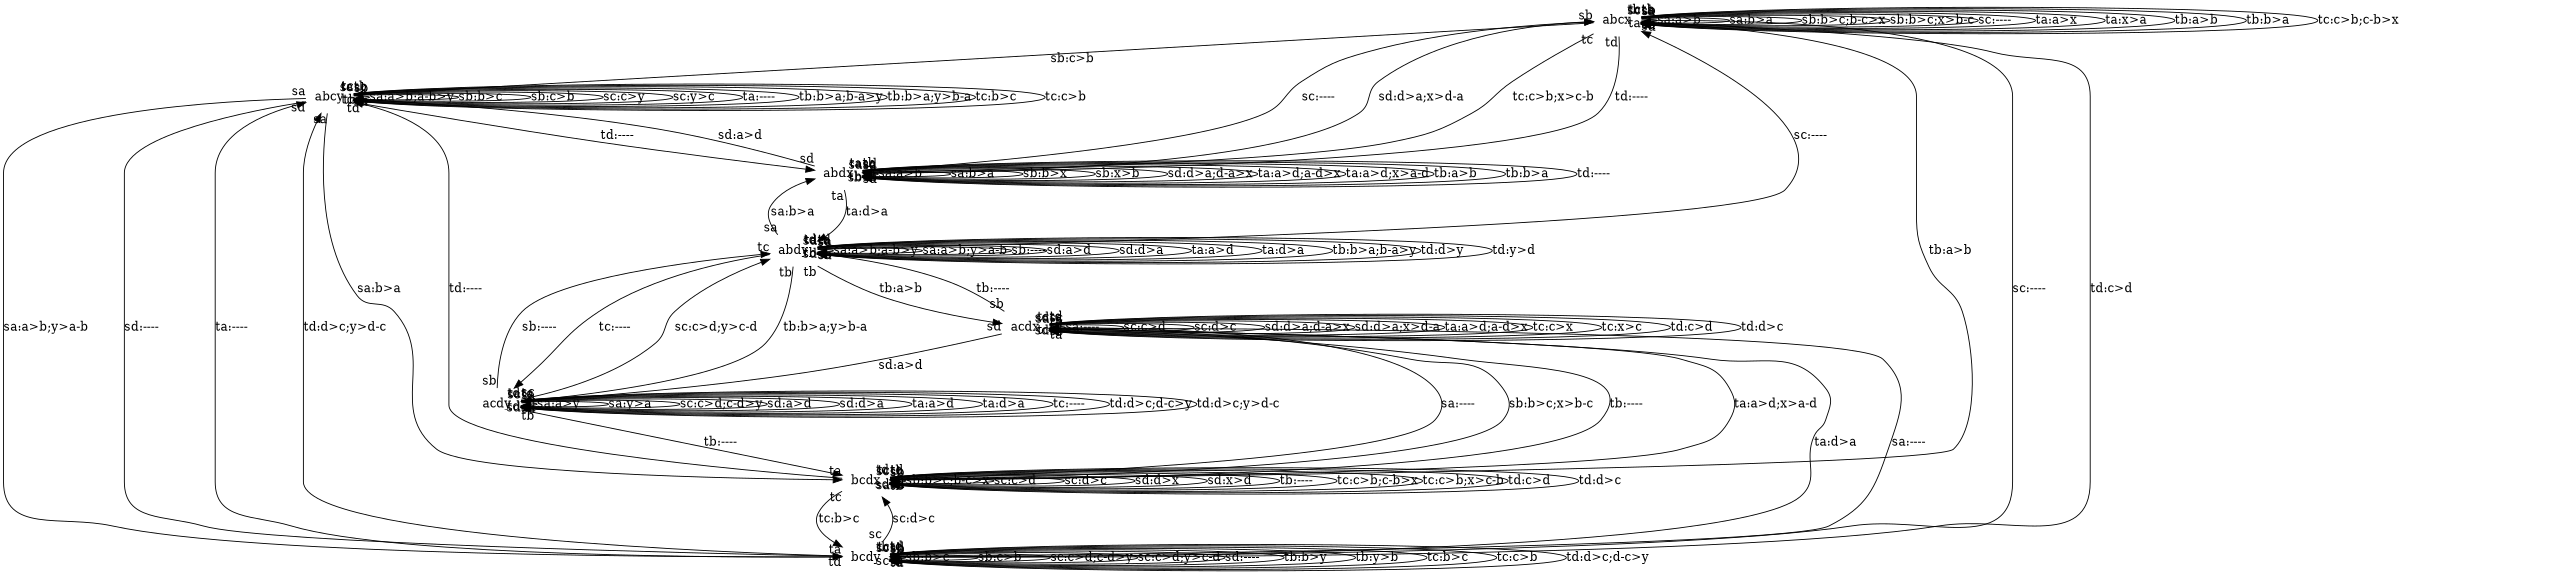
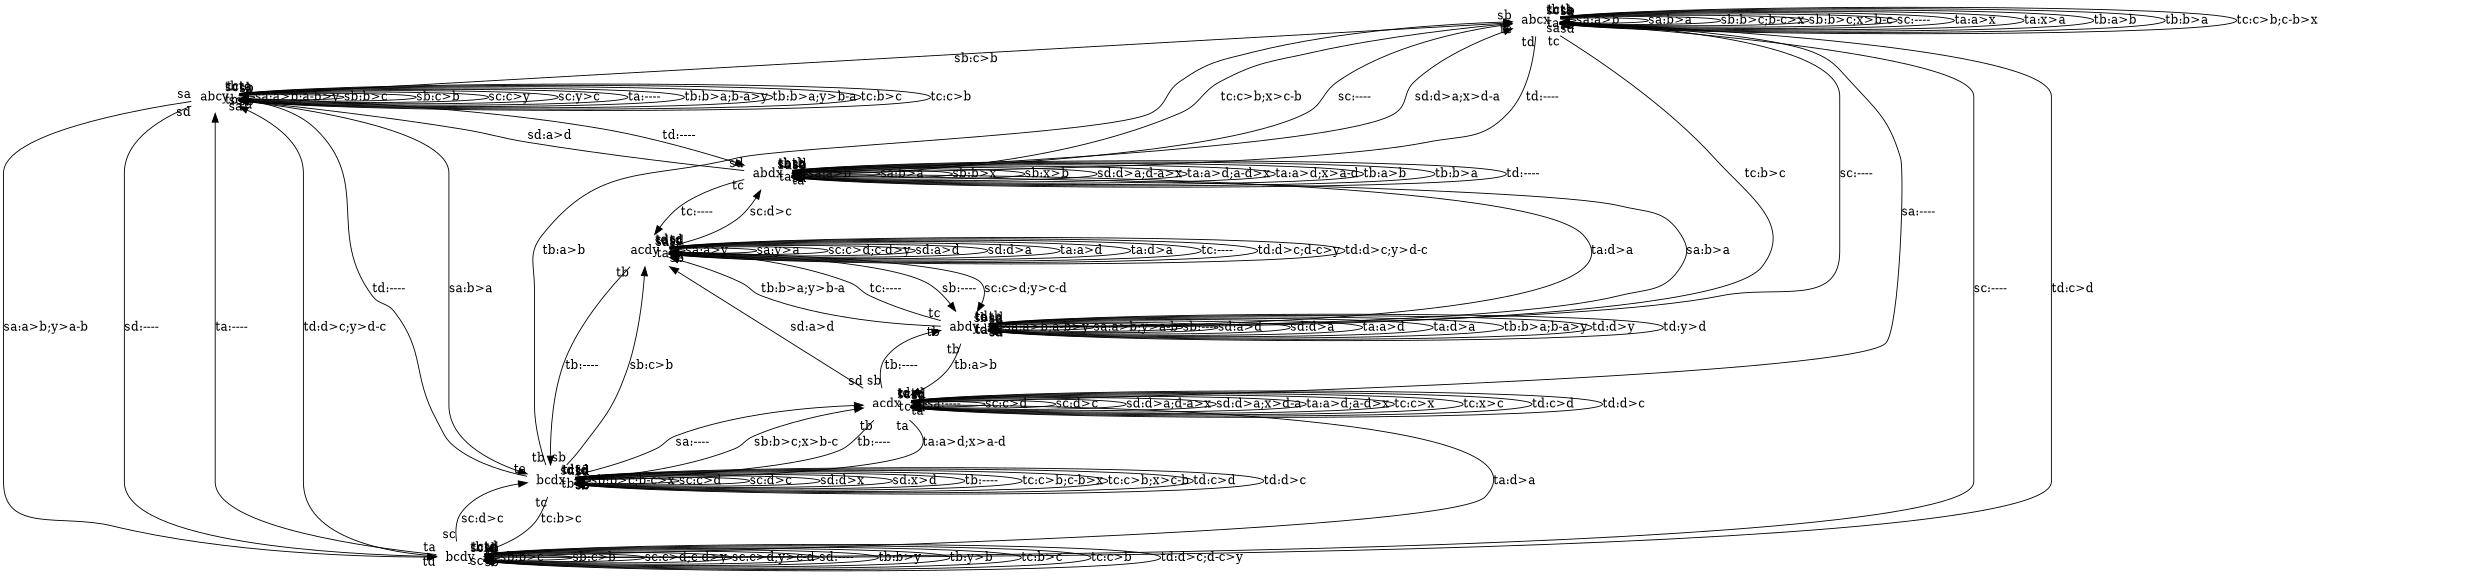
none -> (698, 196)
none -> (718, 230)
none -> (1657, 299)
none -> (624, 378)
(1863, 502) -> (1695, 370)
